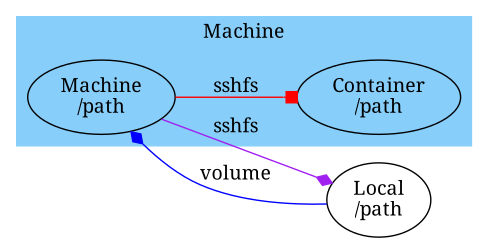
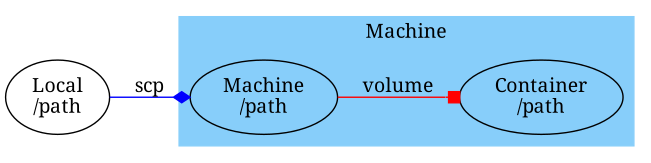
(236, 87) -> (399, 87)
(258, 155) -> none
(236, 174) -> (150, 87)
